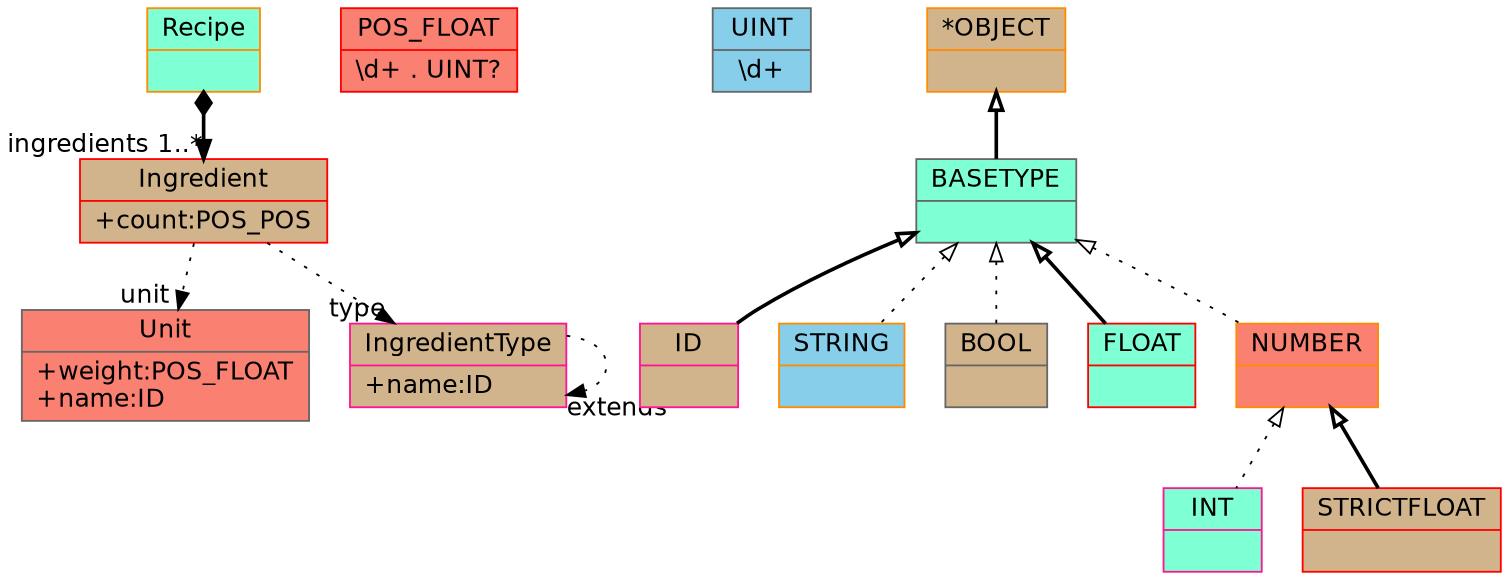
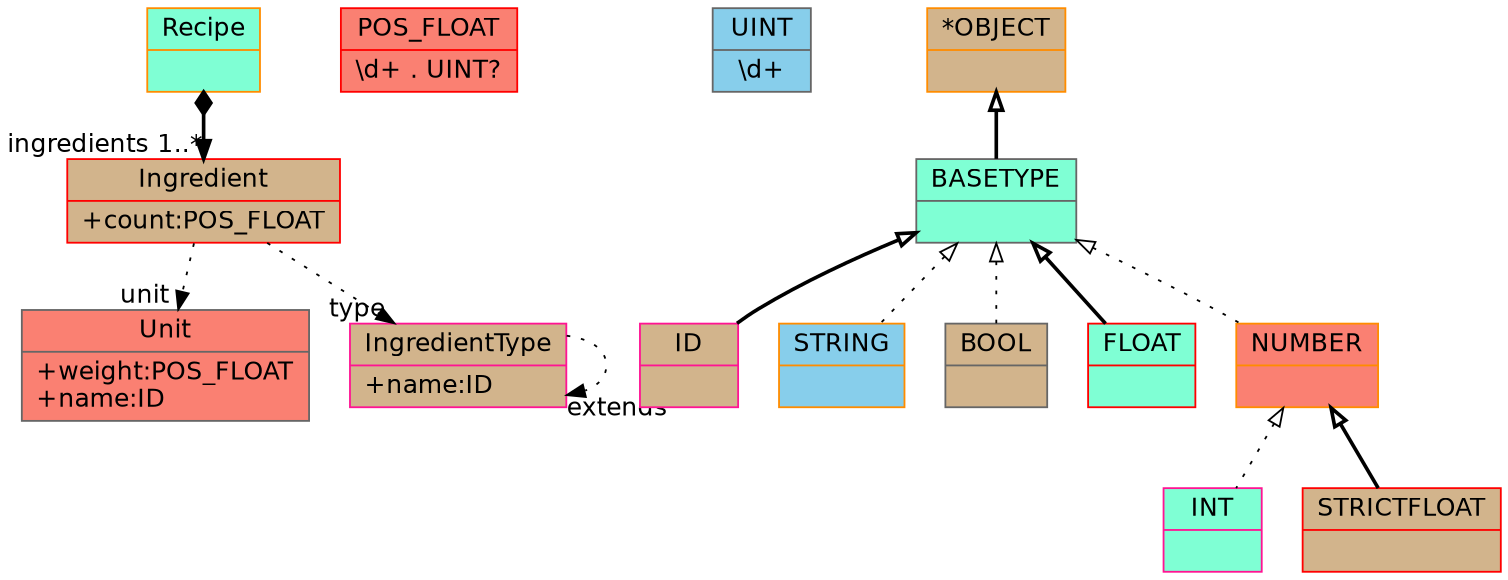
(204, 221) -> (204, 221)
